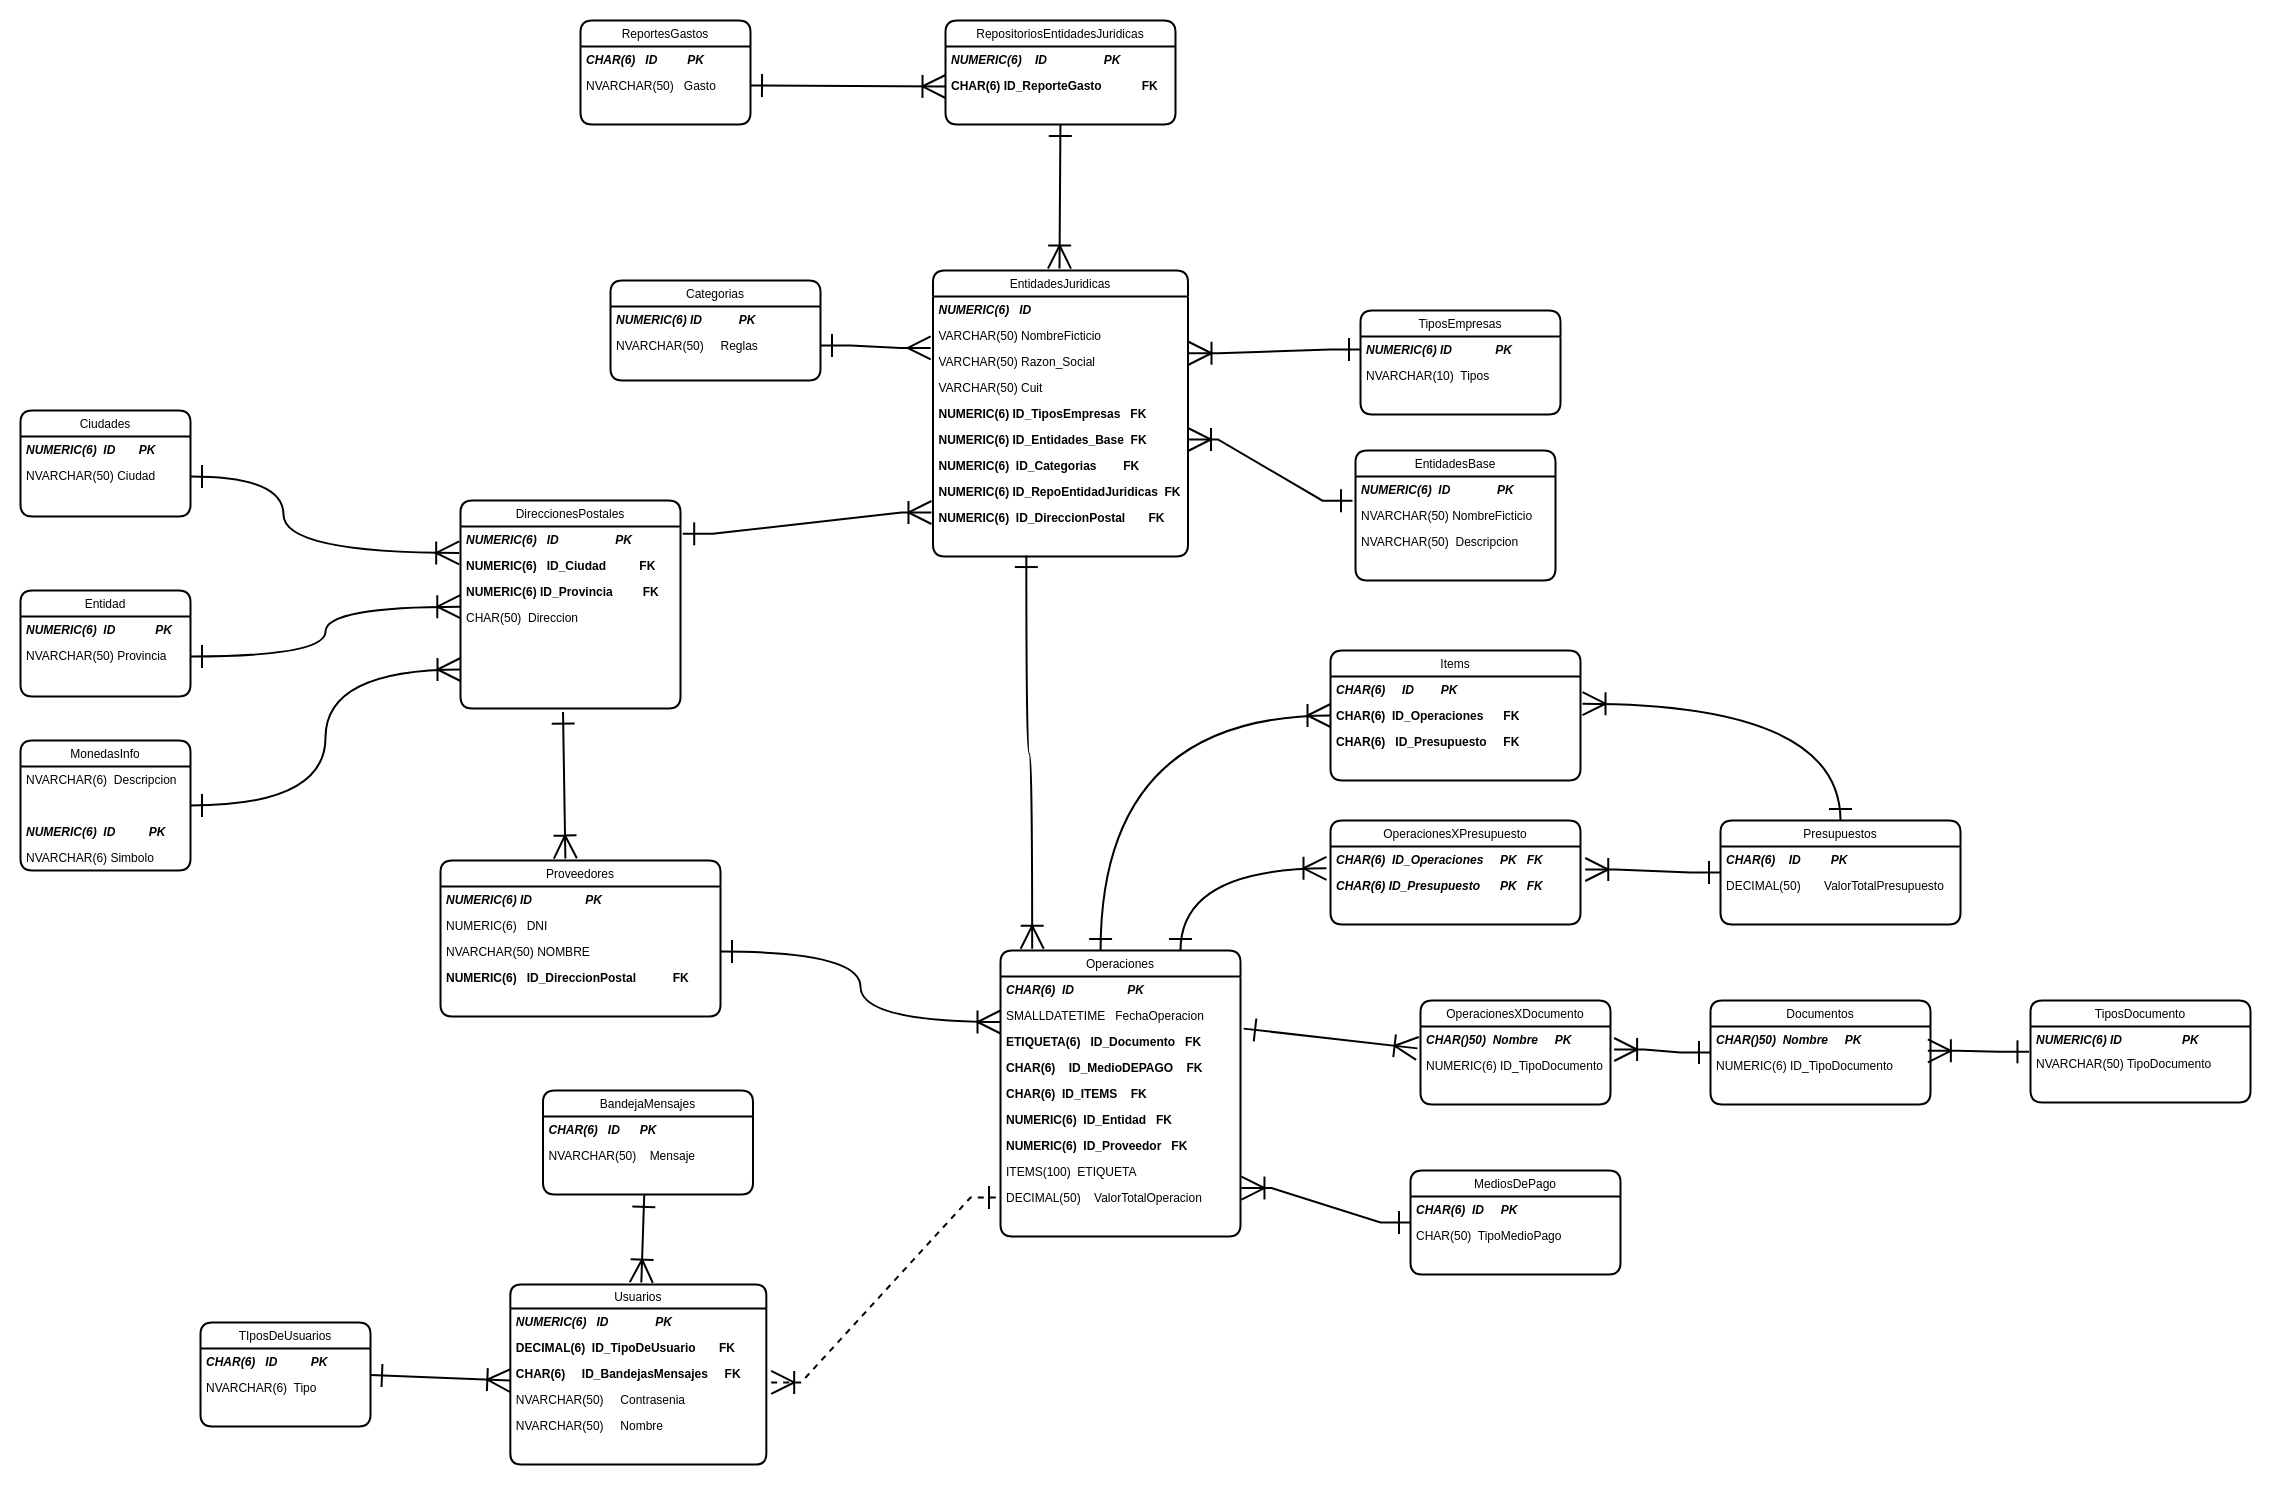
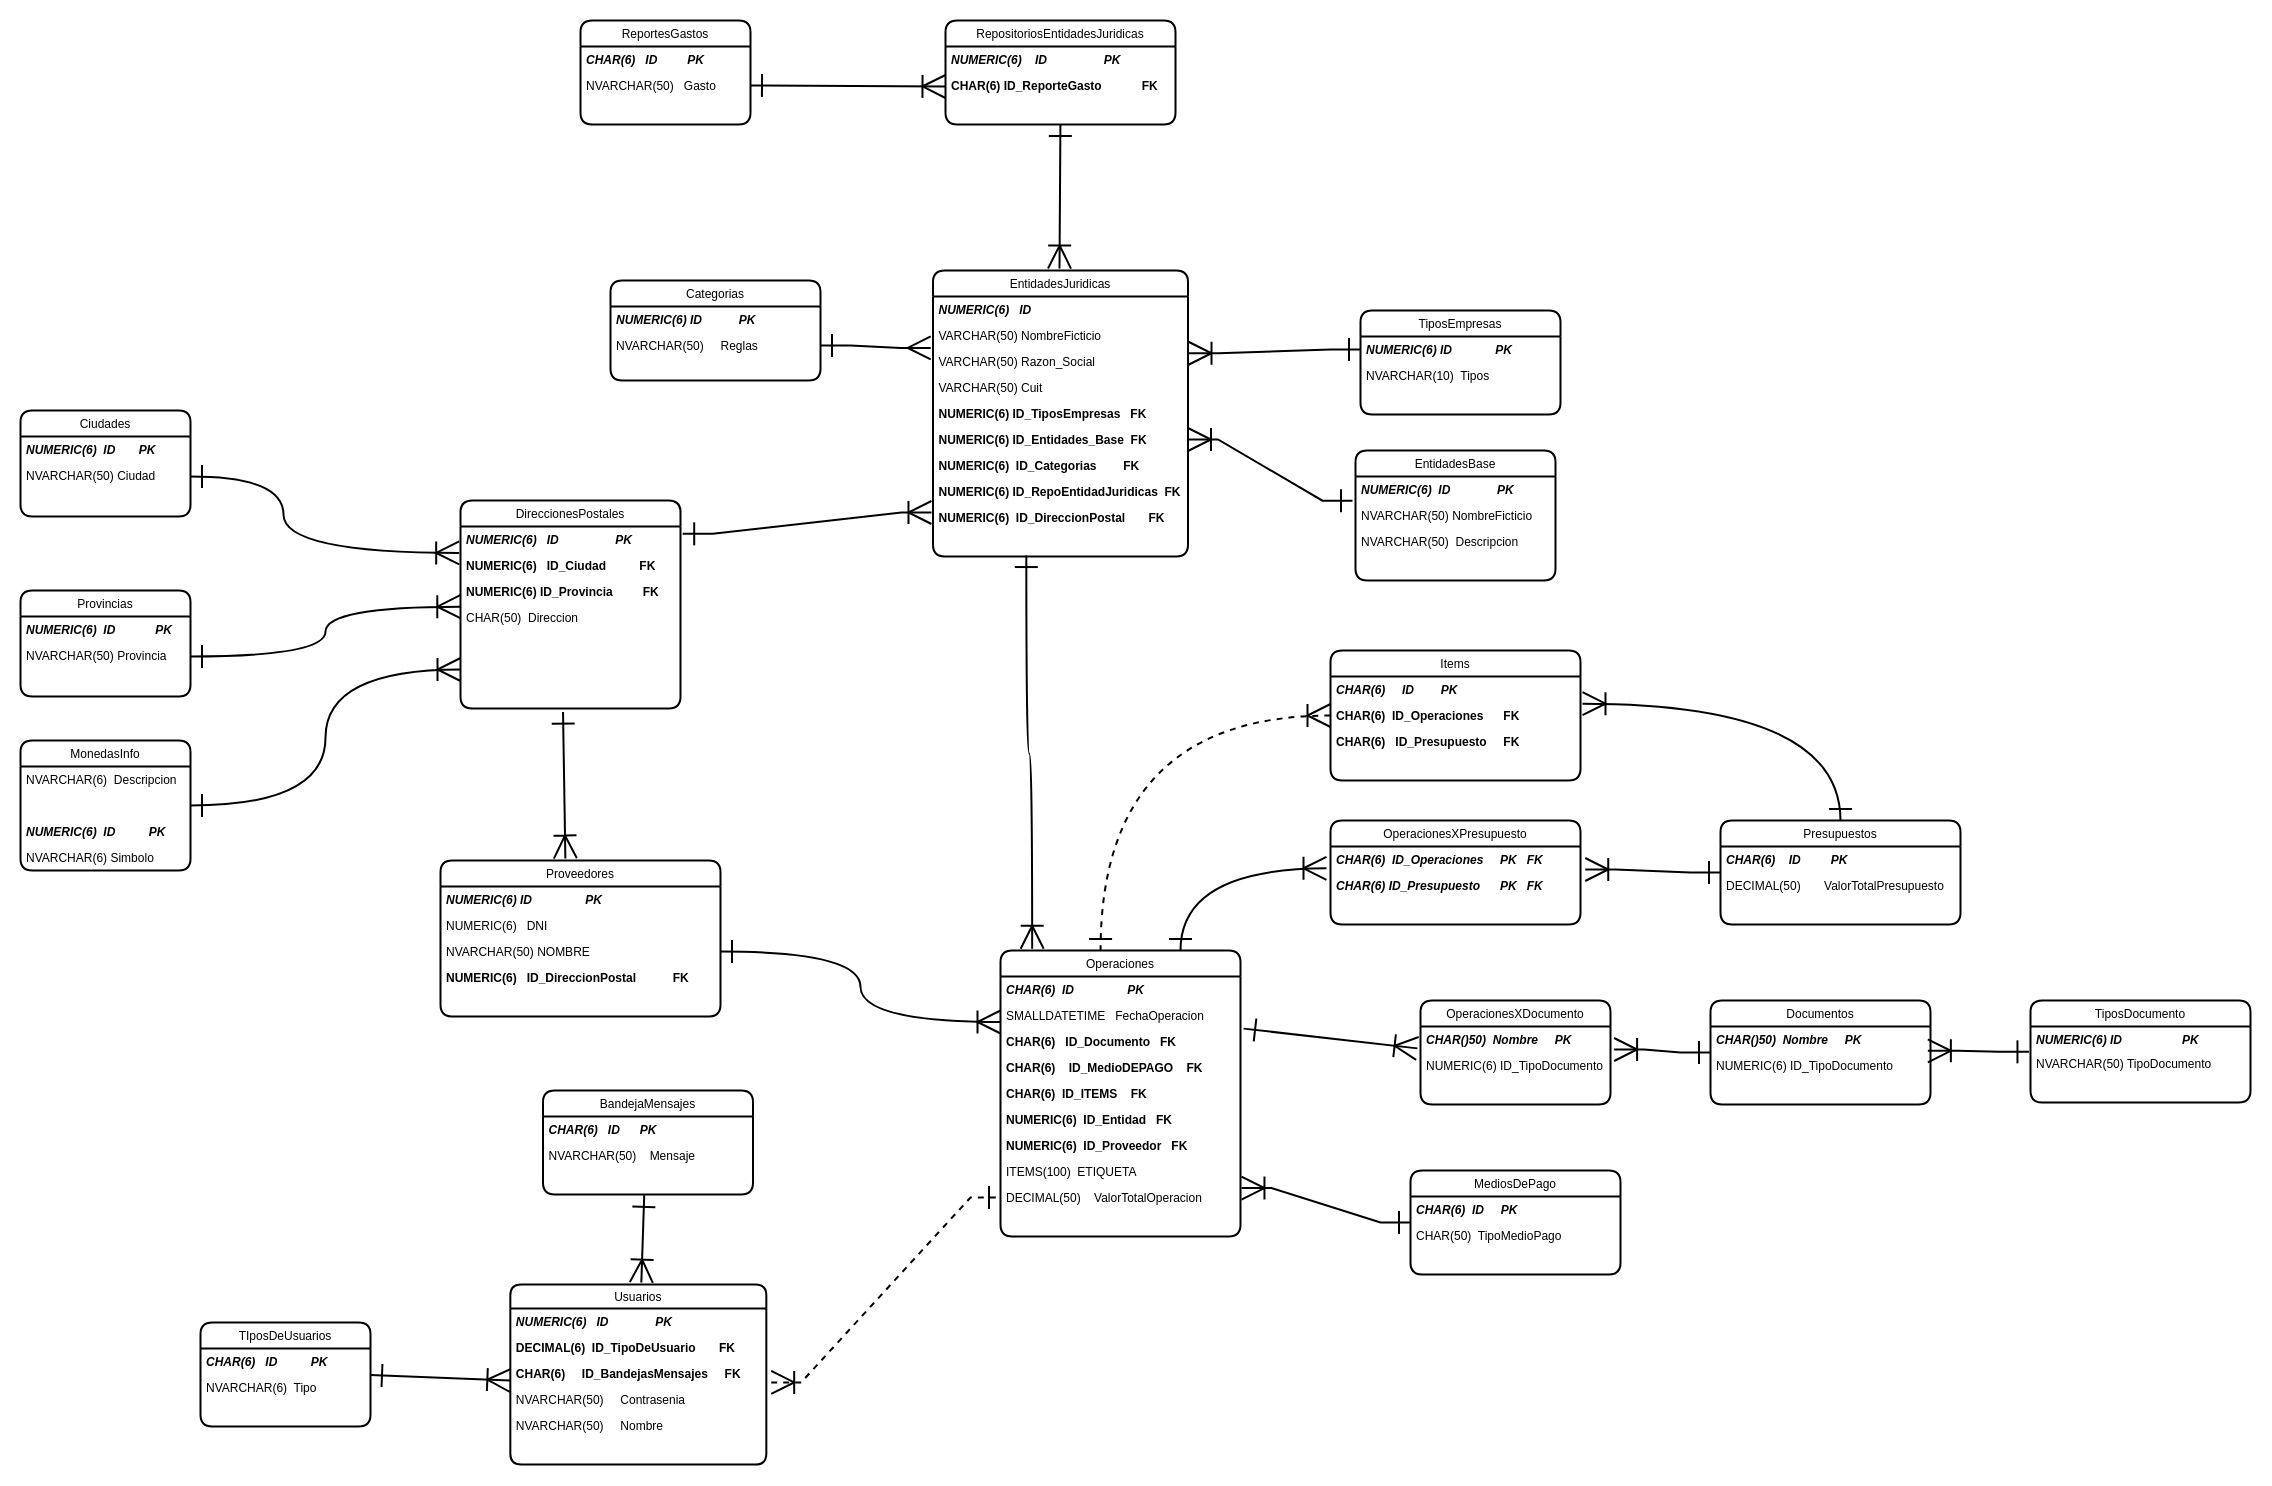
(105, 604) -> (105, 604)
(1157, 776) -> (1157, 776)
(1107, 1042) -> (1094, 1042)
